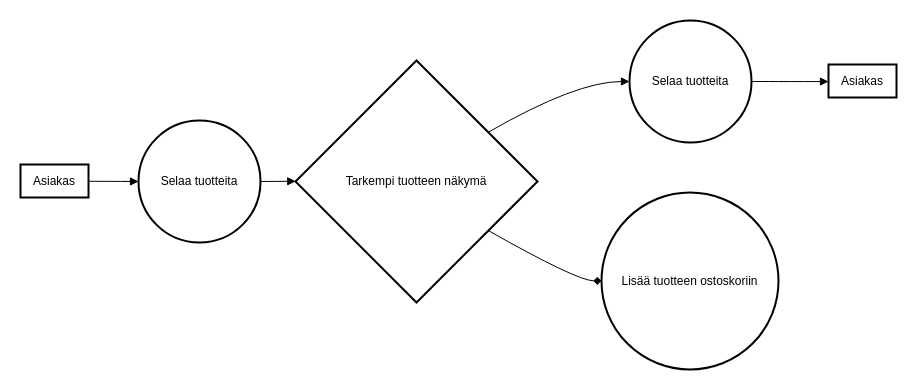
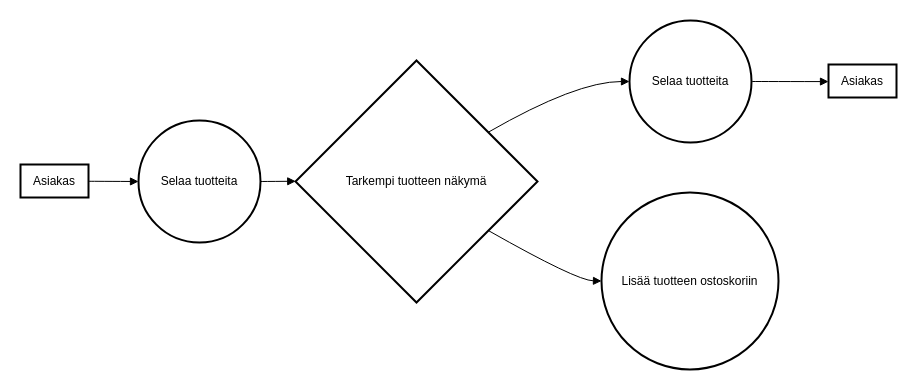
(592, 281) -> (592, 281)
